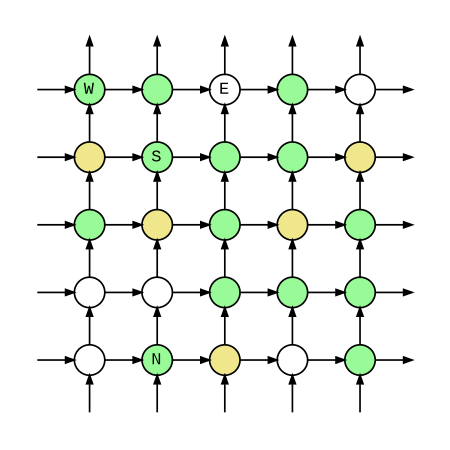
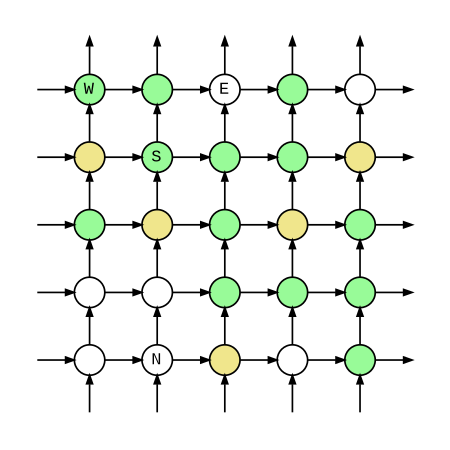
(157, 360) -> (157, 360)
